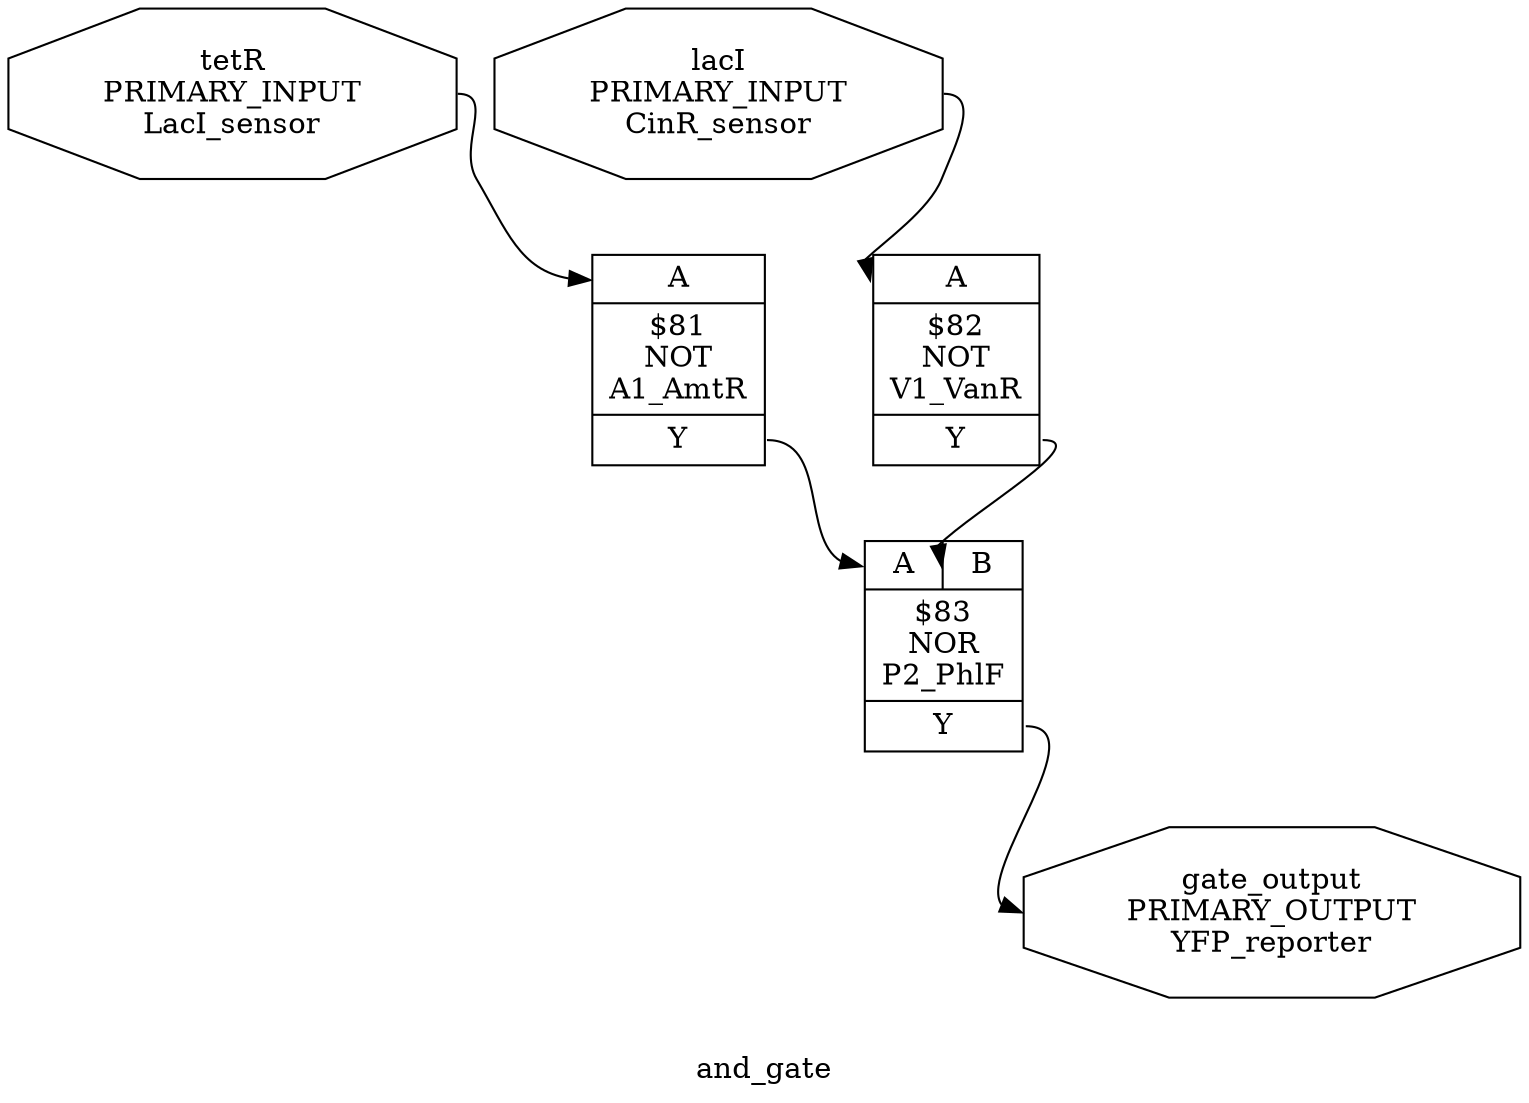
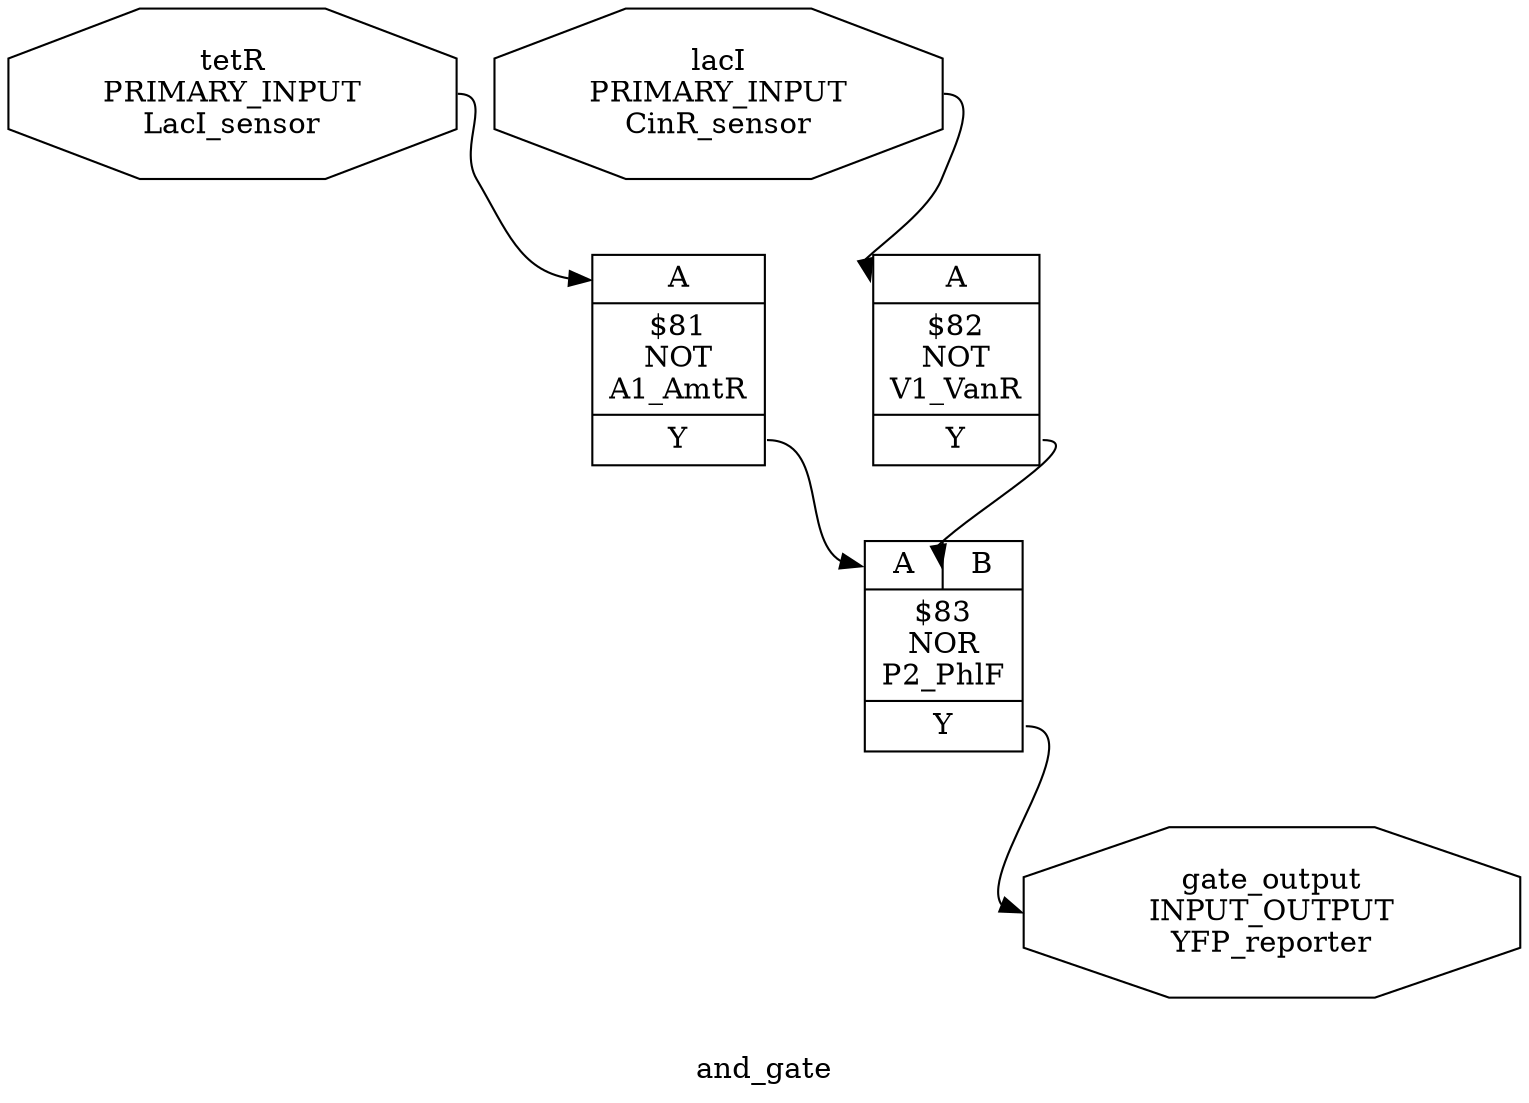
(1272, 912) -> (1272, 912)
